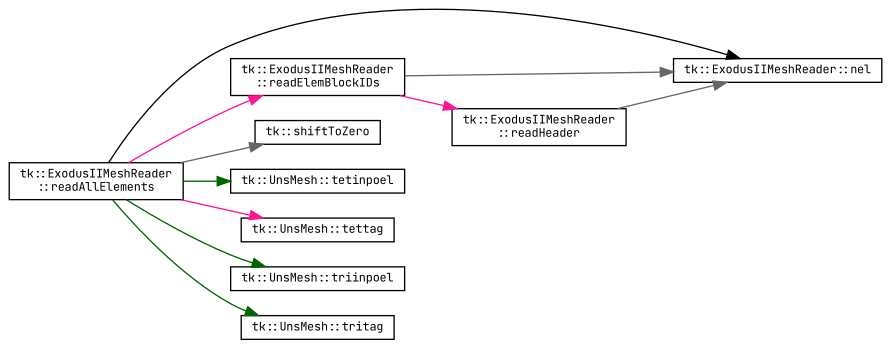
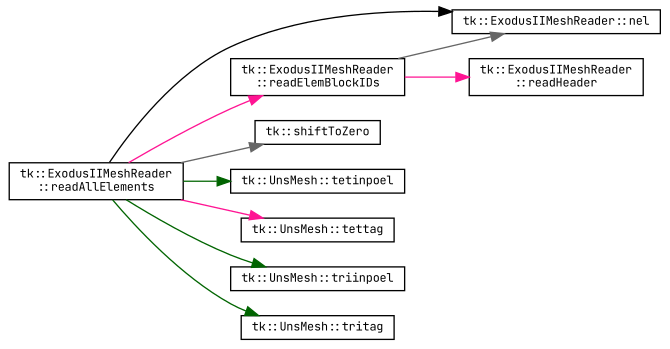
(666, 97) -> none
